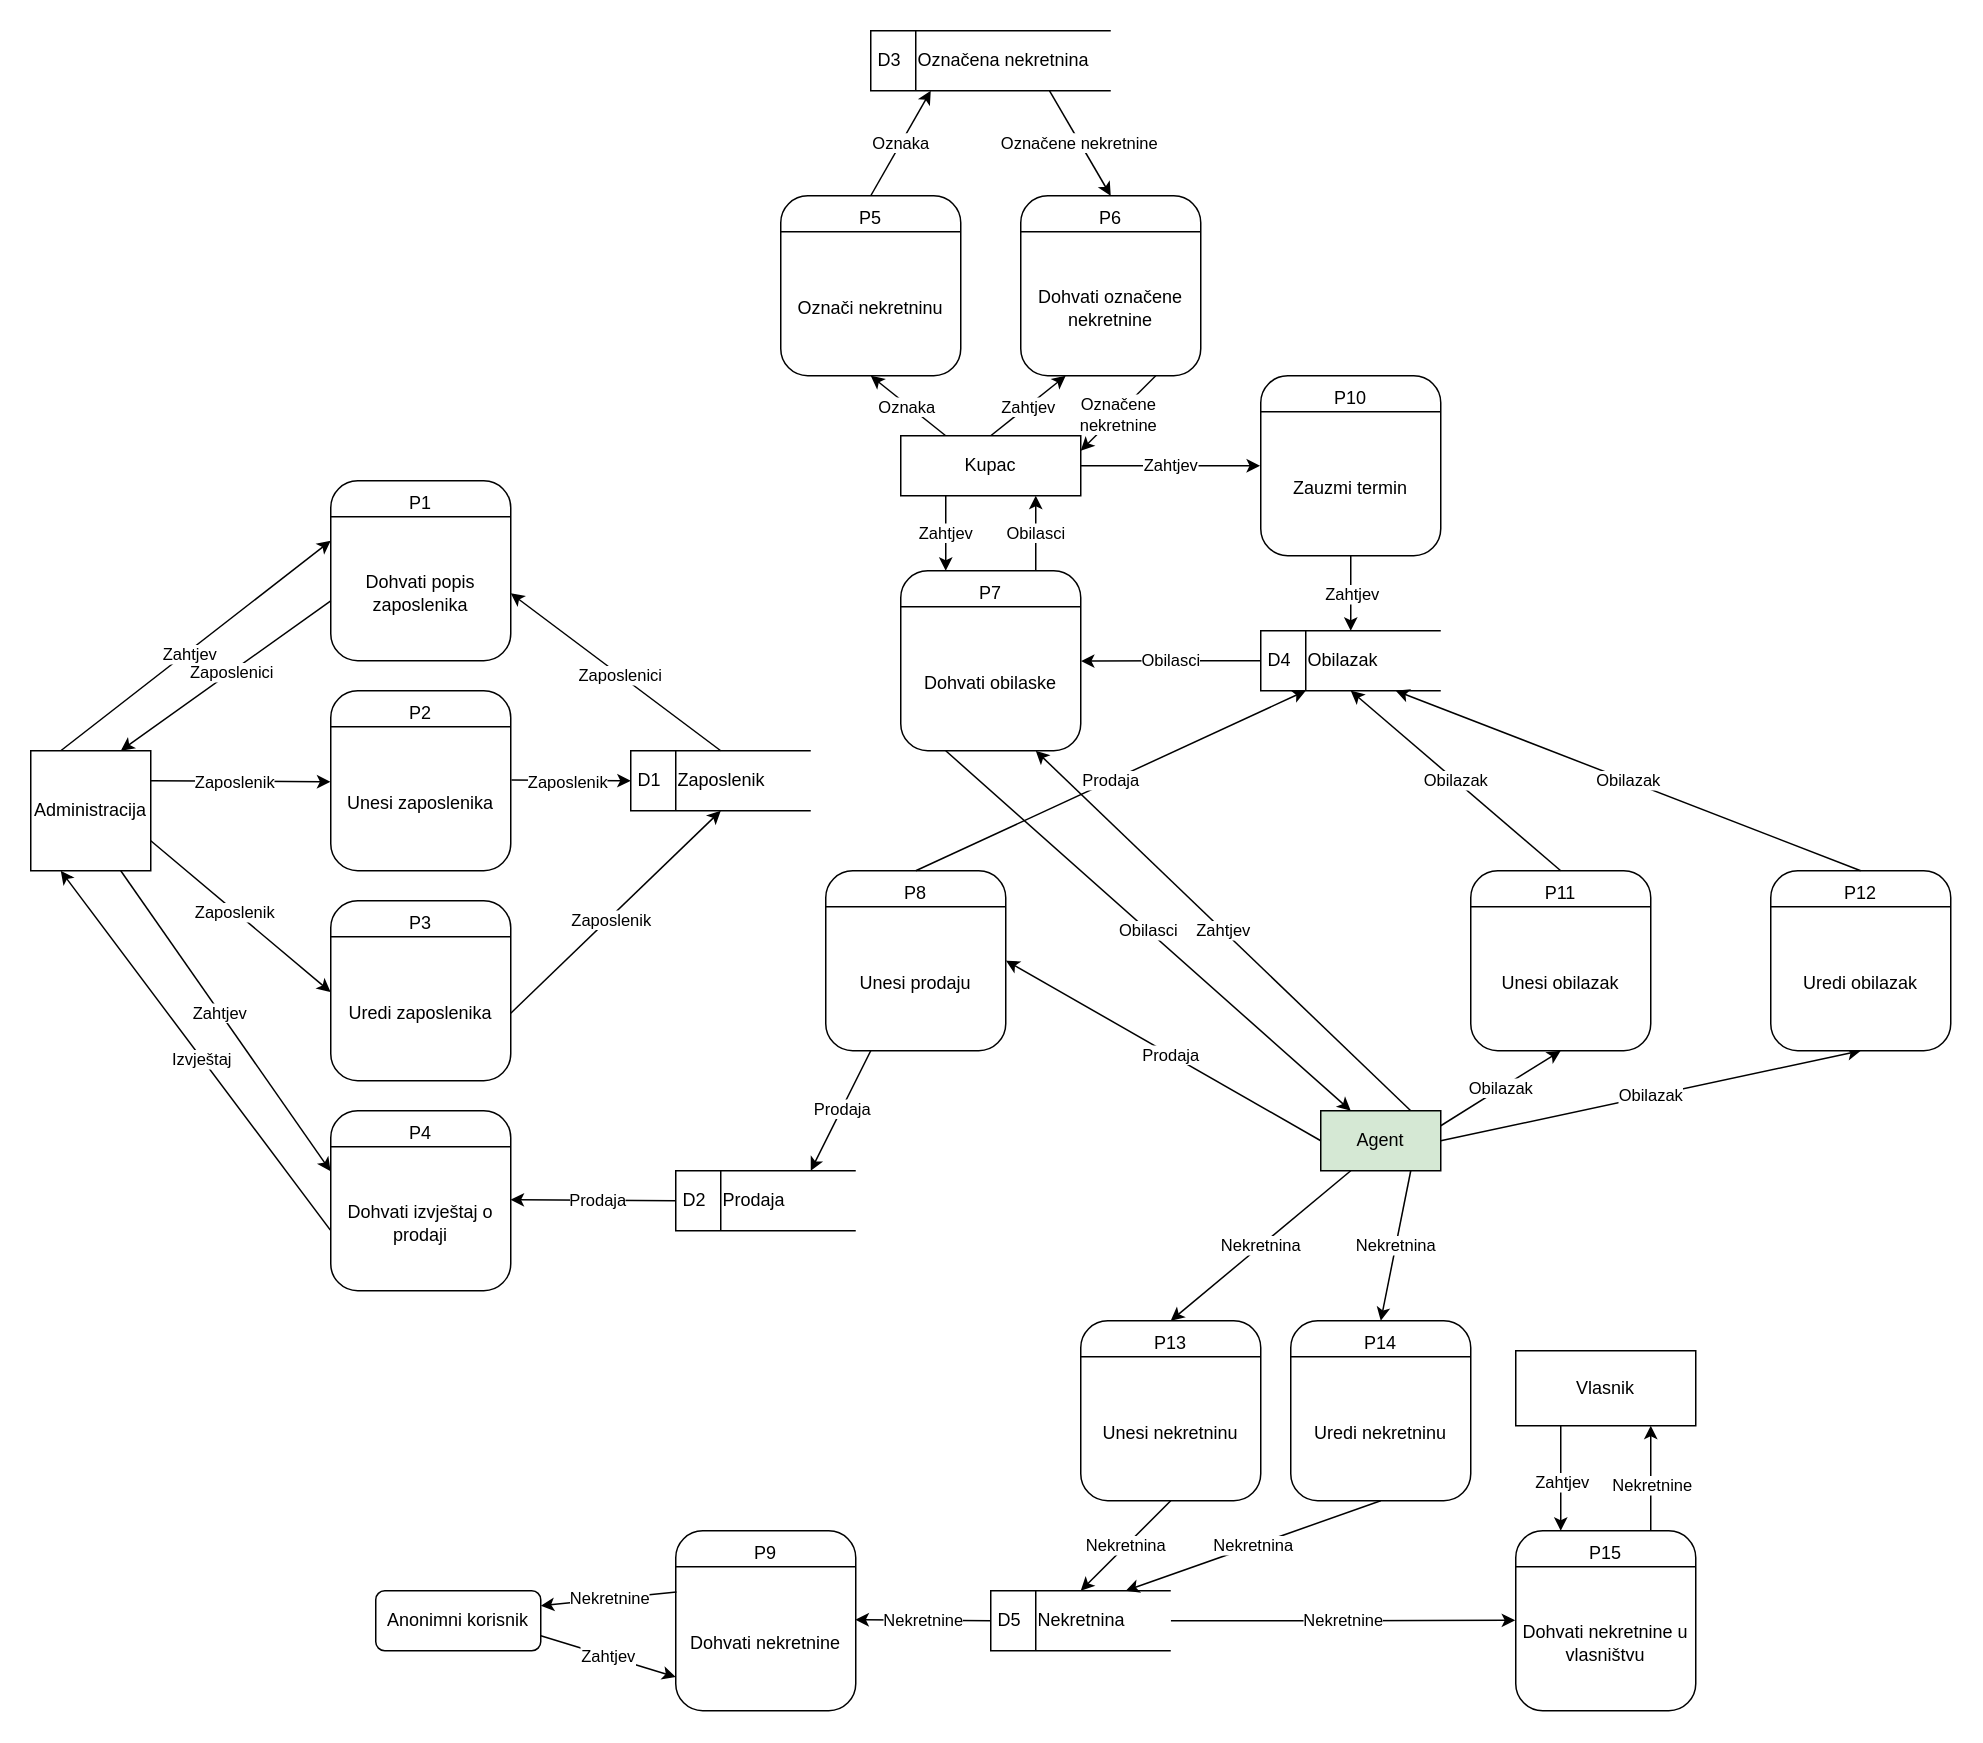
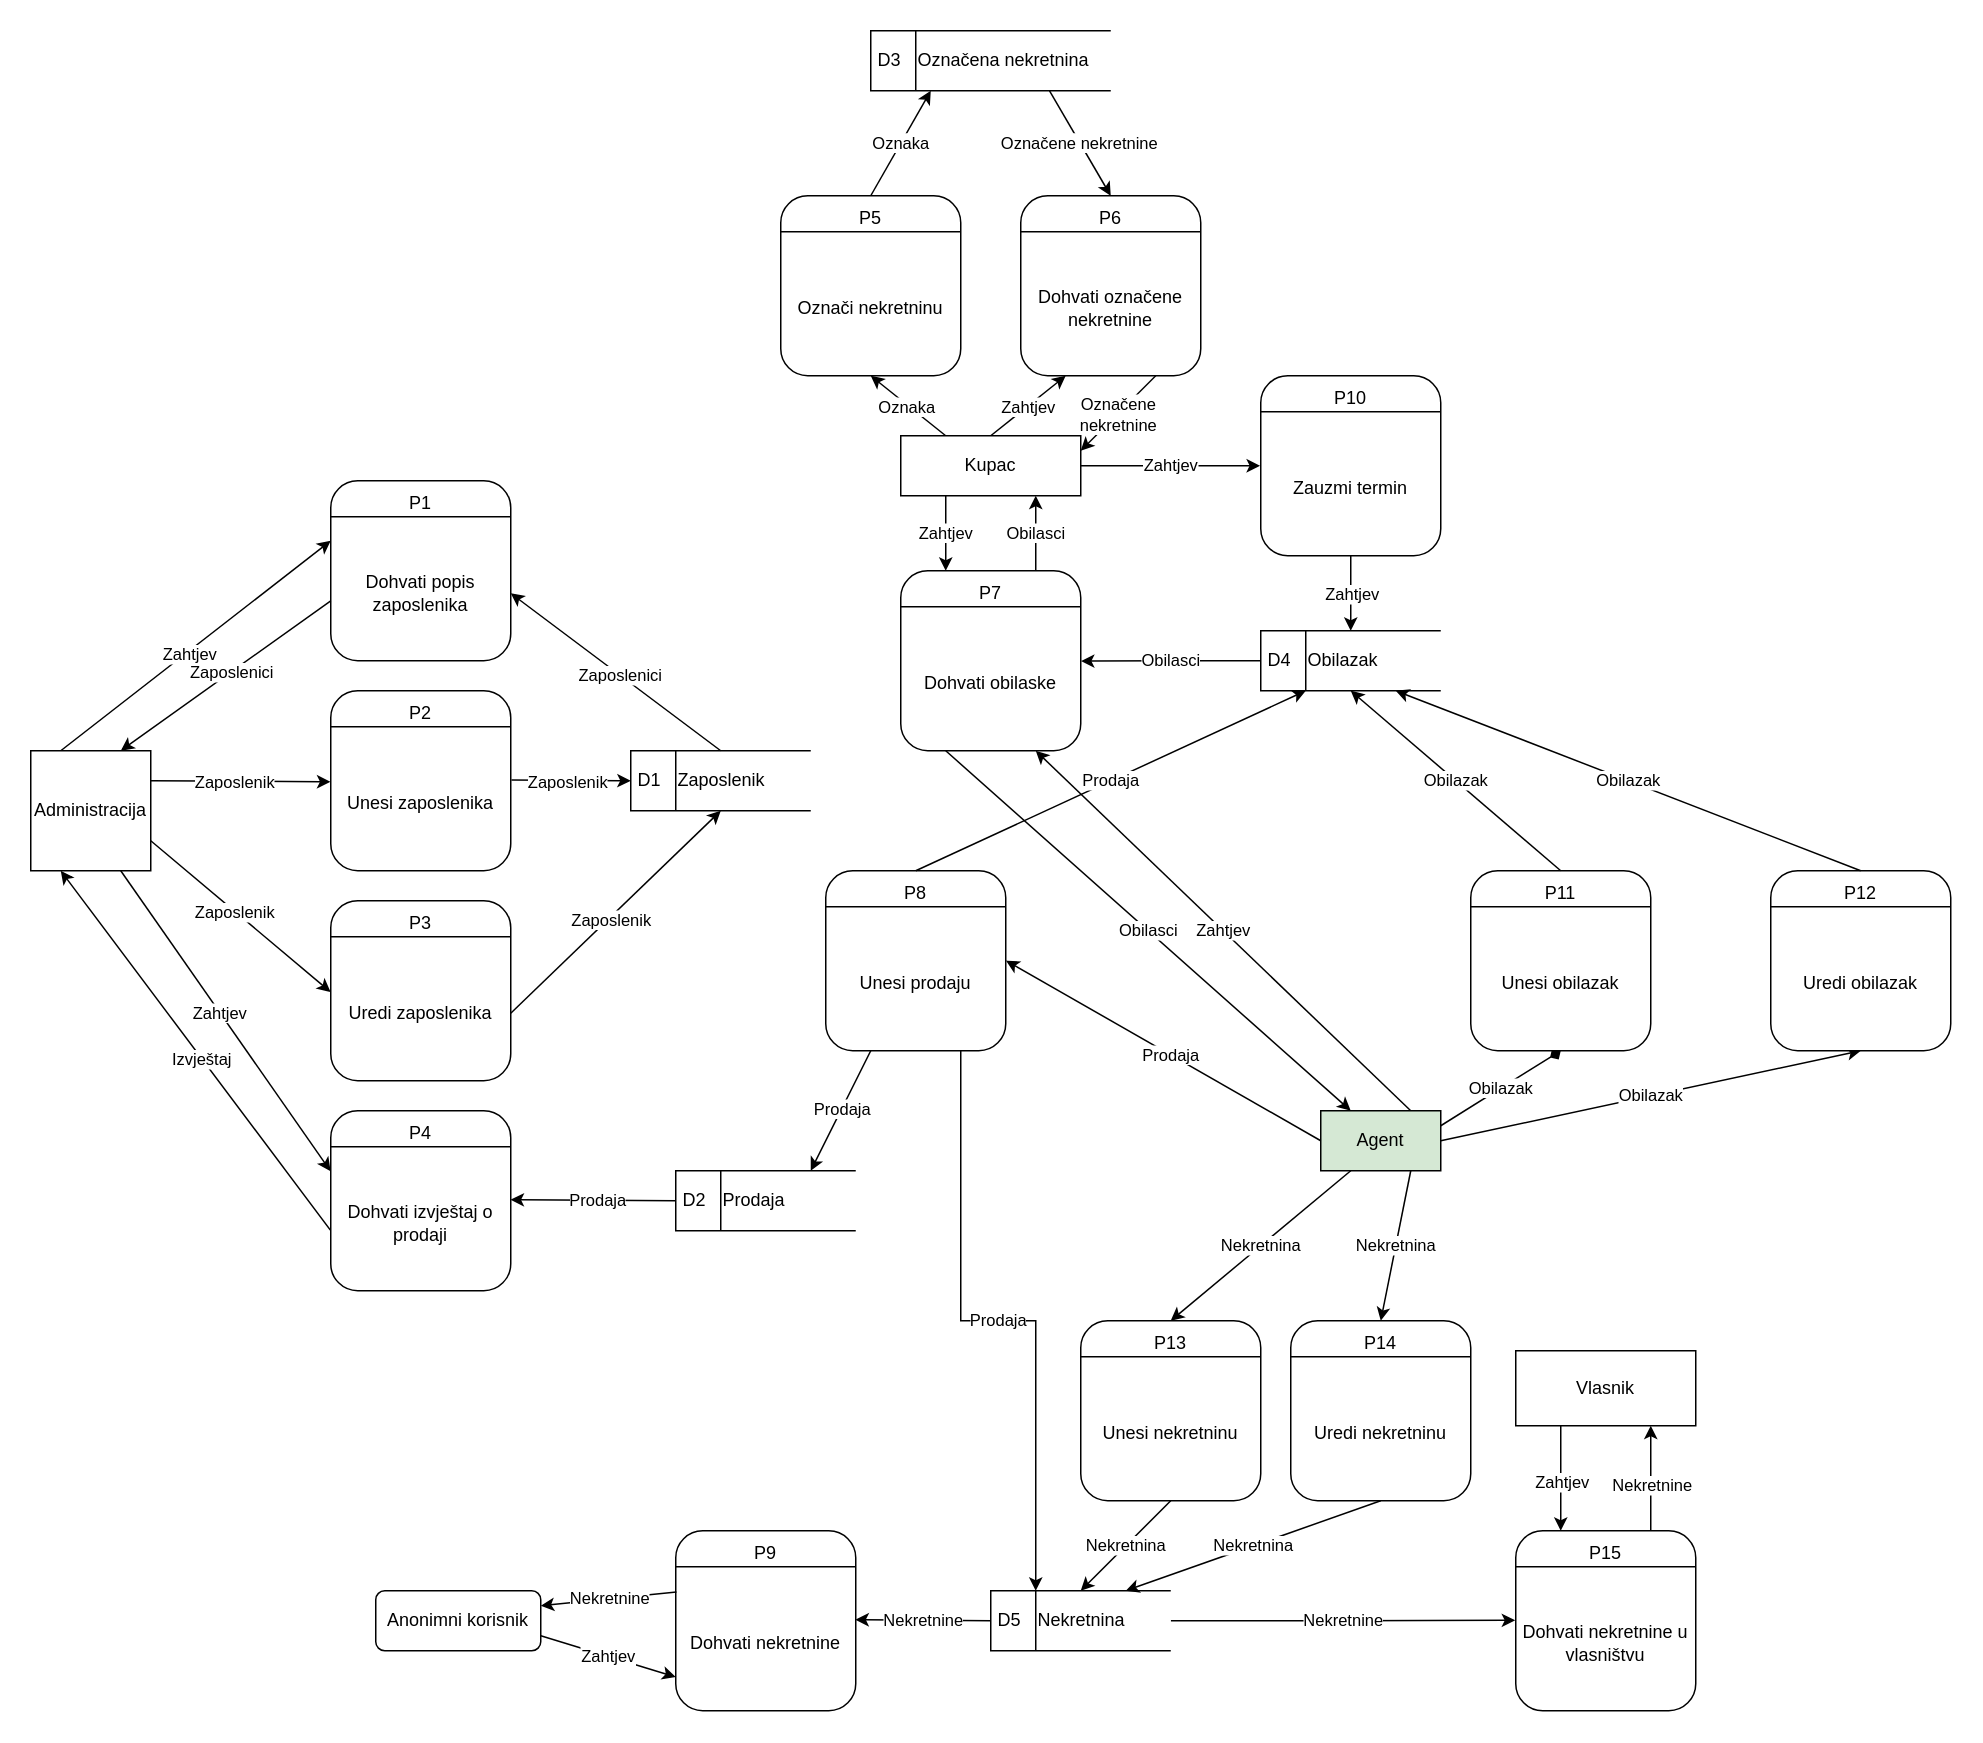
(1551, 1057) -> (1550, 1057)
none -> (993, 1321)
